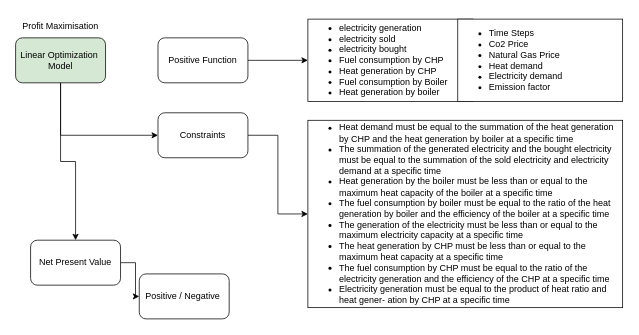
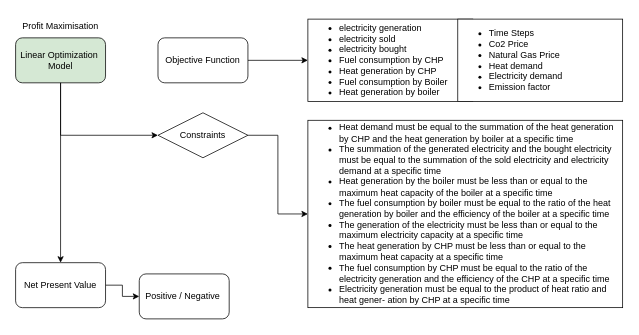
(203, 60) -> (203, 60)
(203, 135) -> (203, 135)
(75, 263) -> (60, 285)
